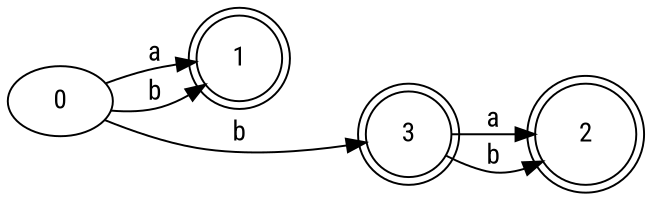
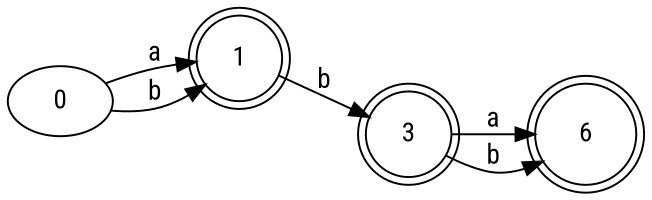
(586, 134) -> (586, 134)
(224, 151) -> (315, 92)
